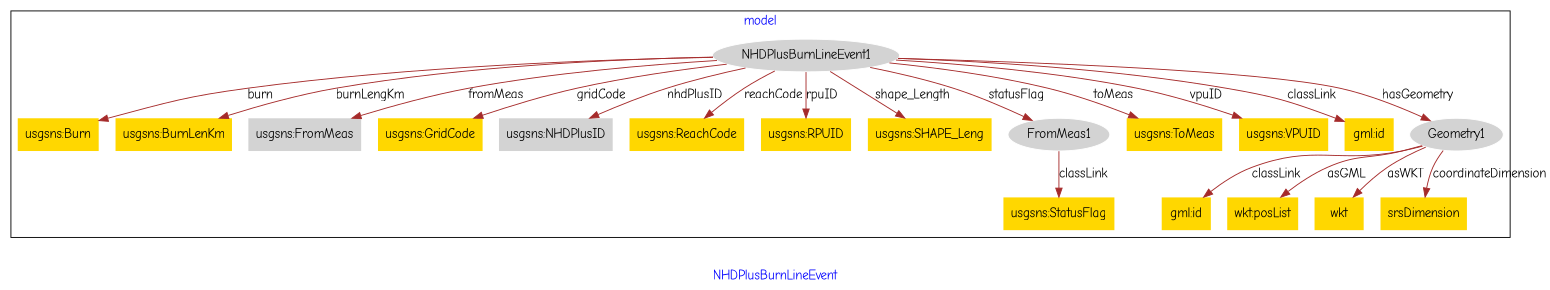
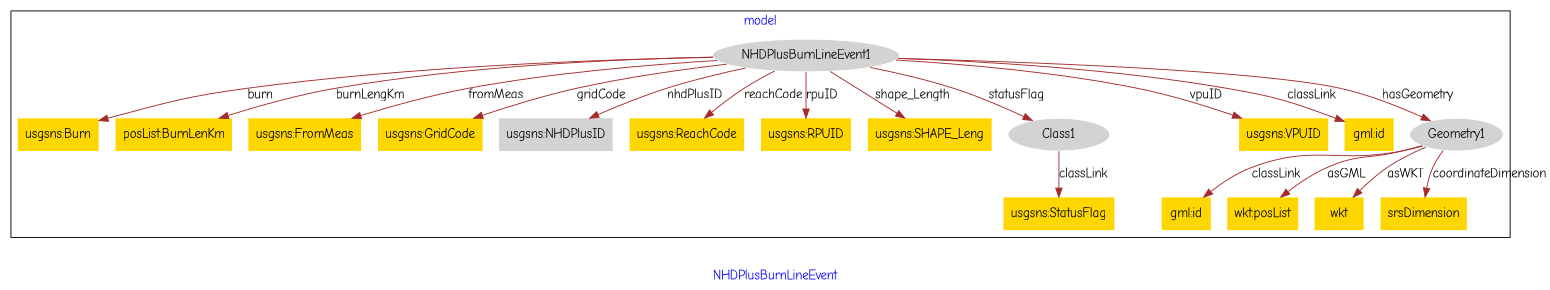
(174, 135) -> (174, 135)
(305, 135) -> (305, 135)
(1059, 135) -> (1059, 135)
(1174, 135) -> none
